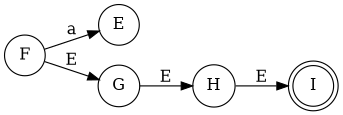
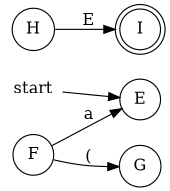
(72, 60) -> (89, 157)
(160, 86) -> none
none -> (33, 89)
